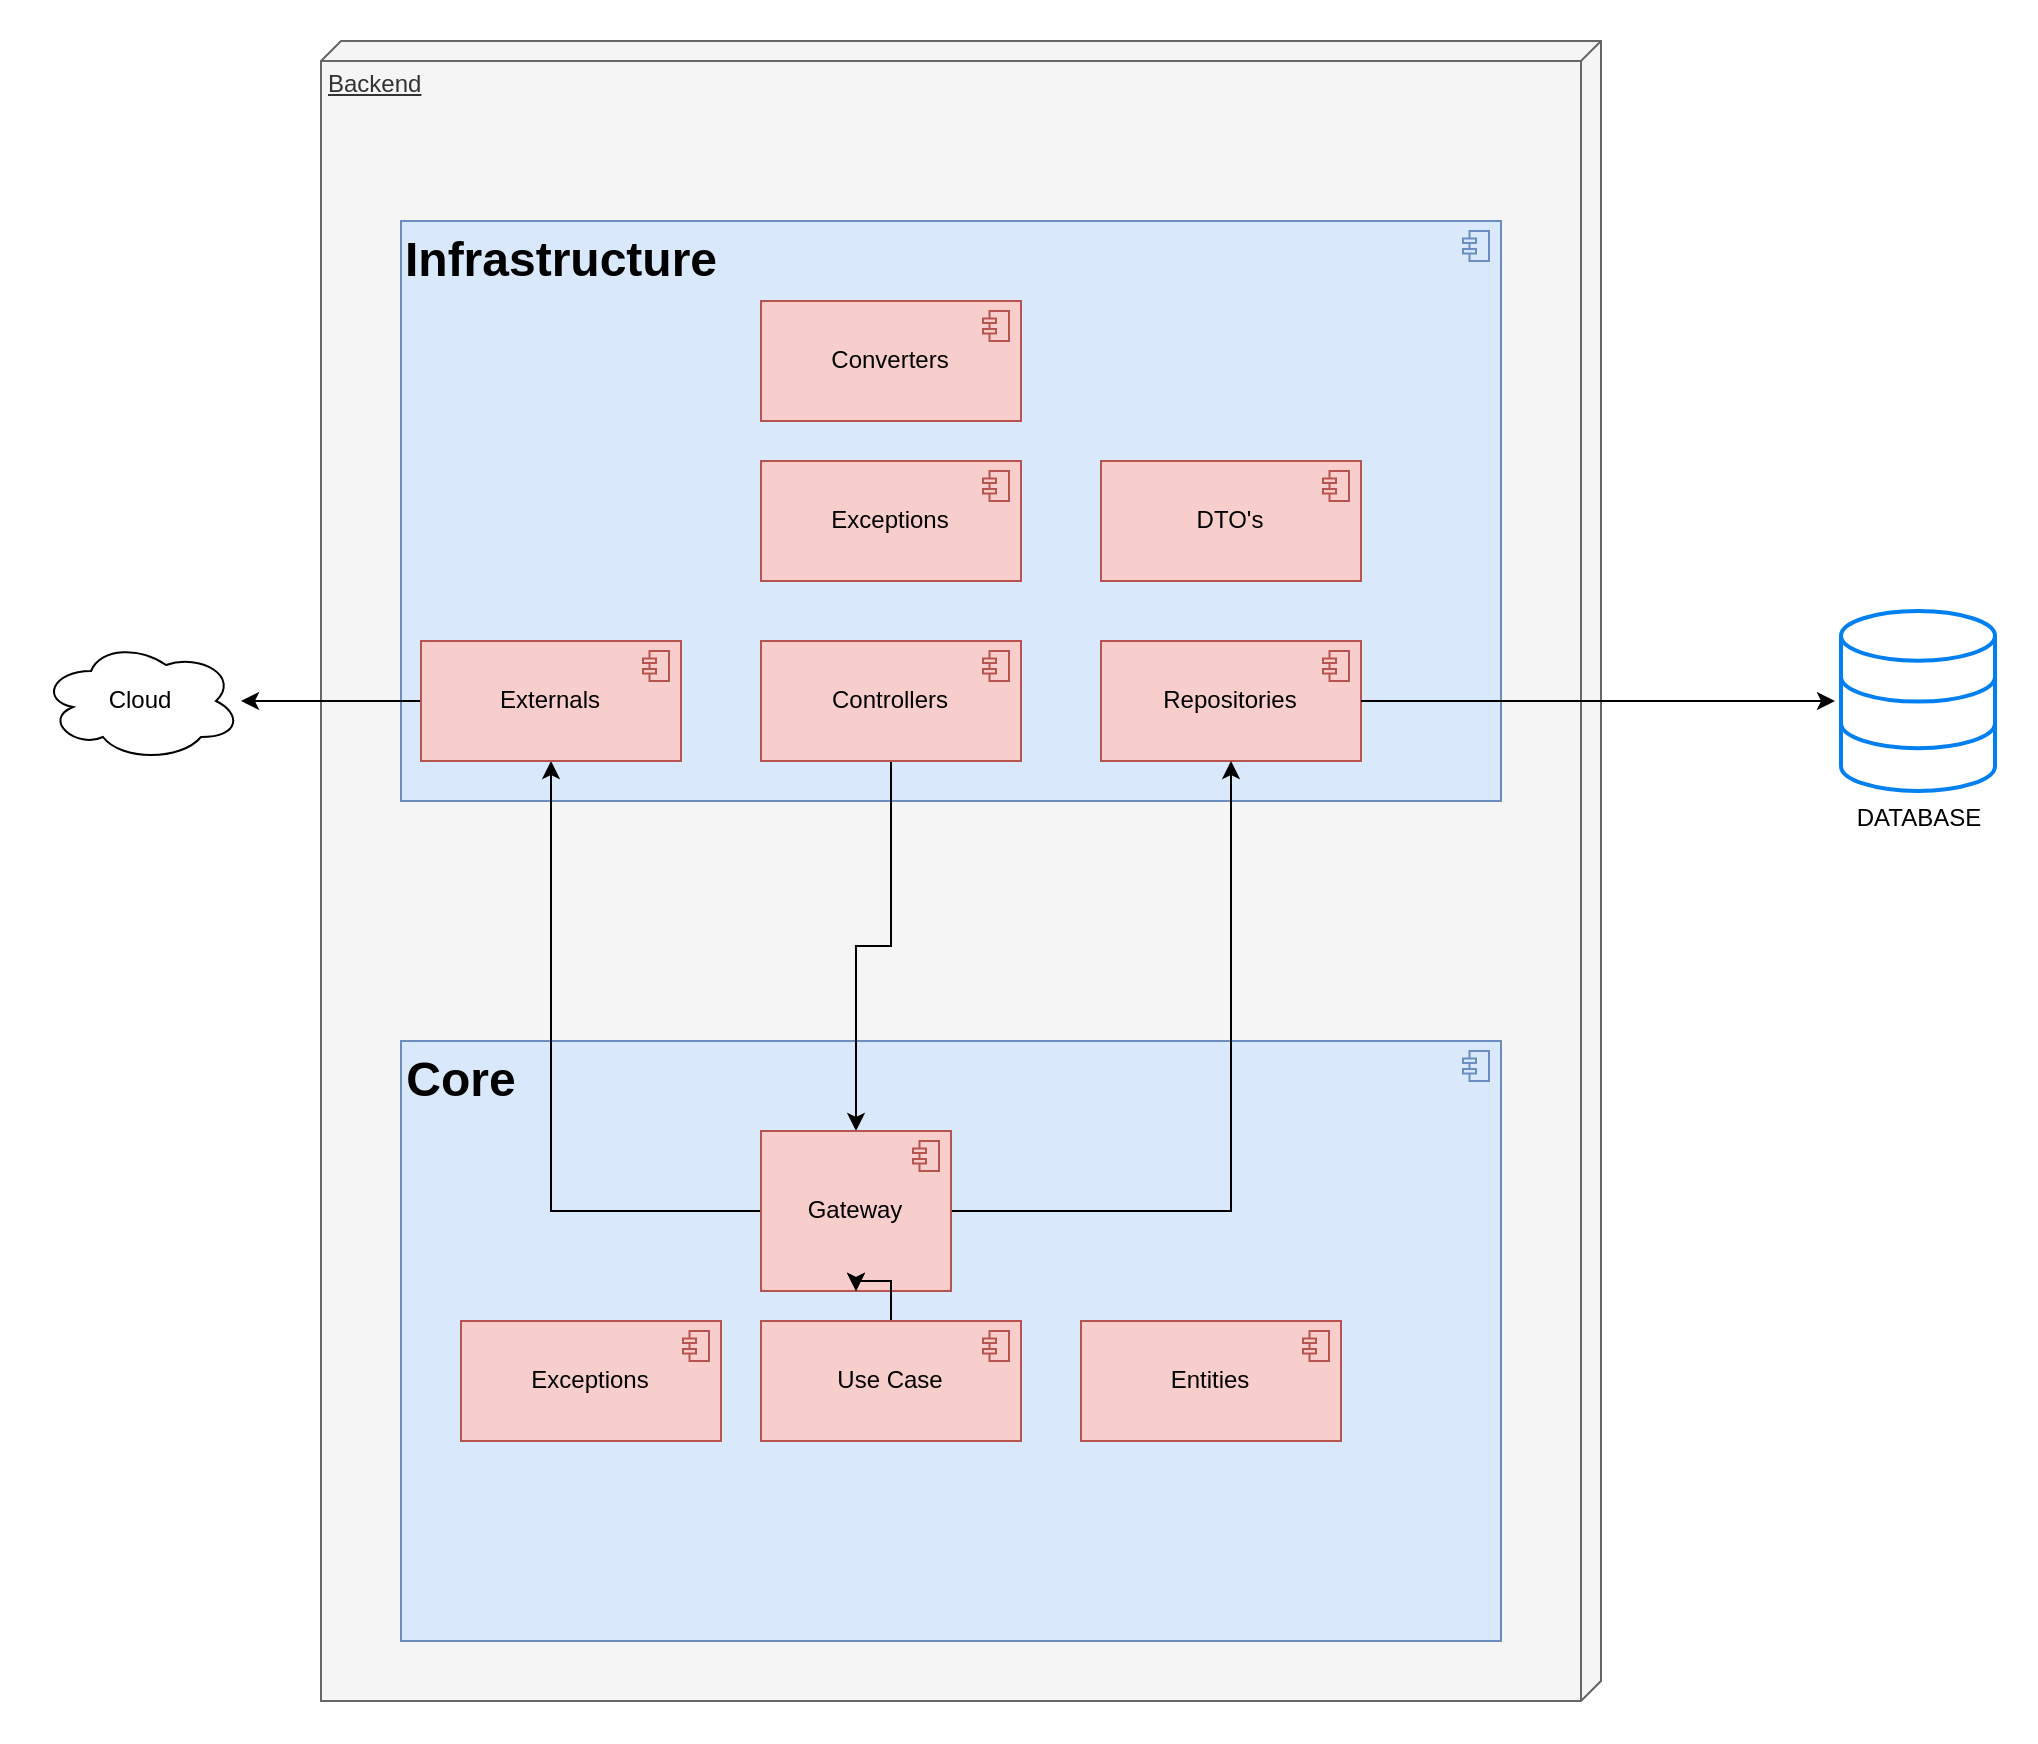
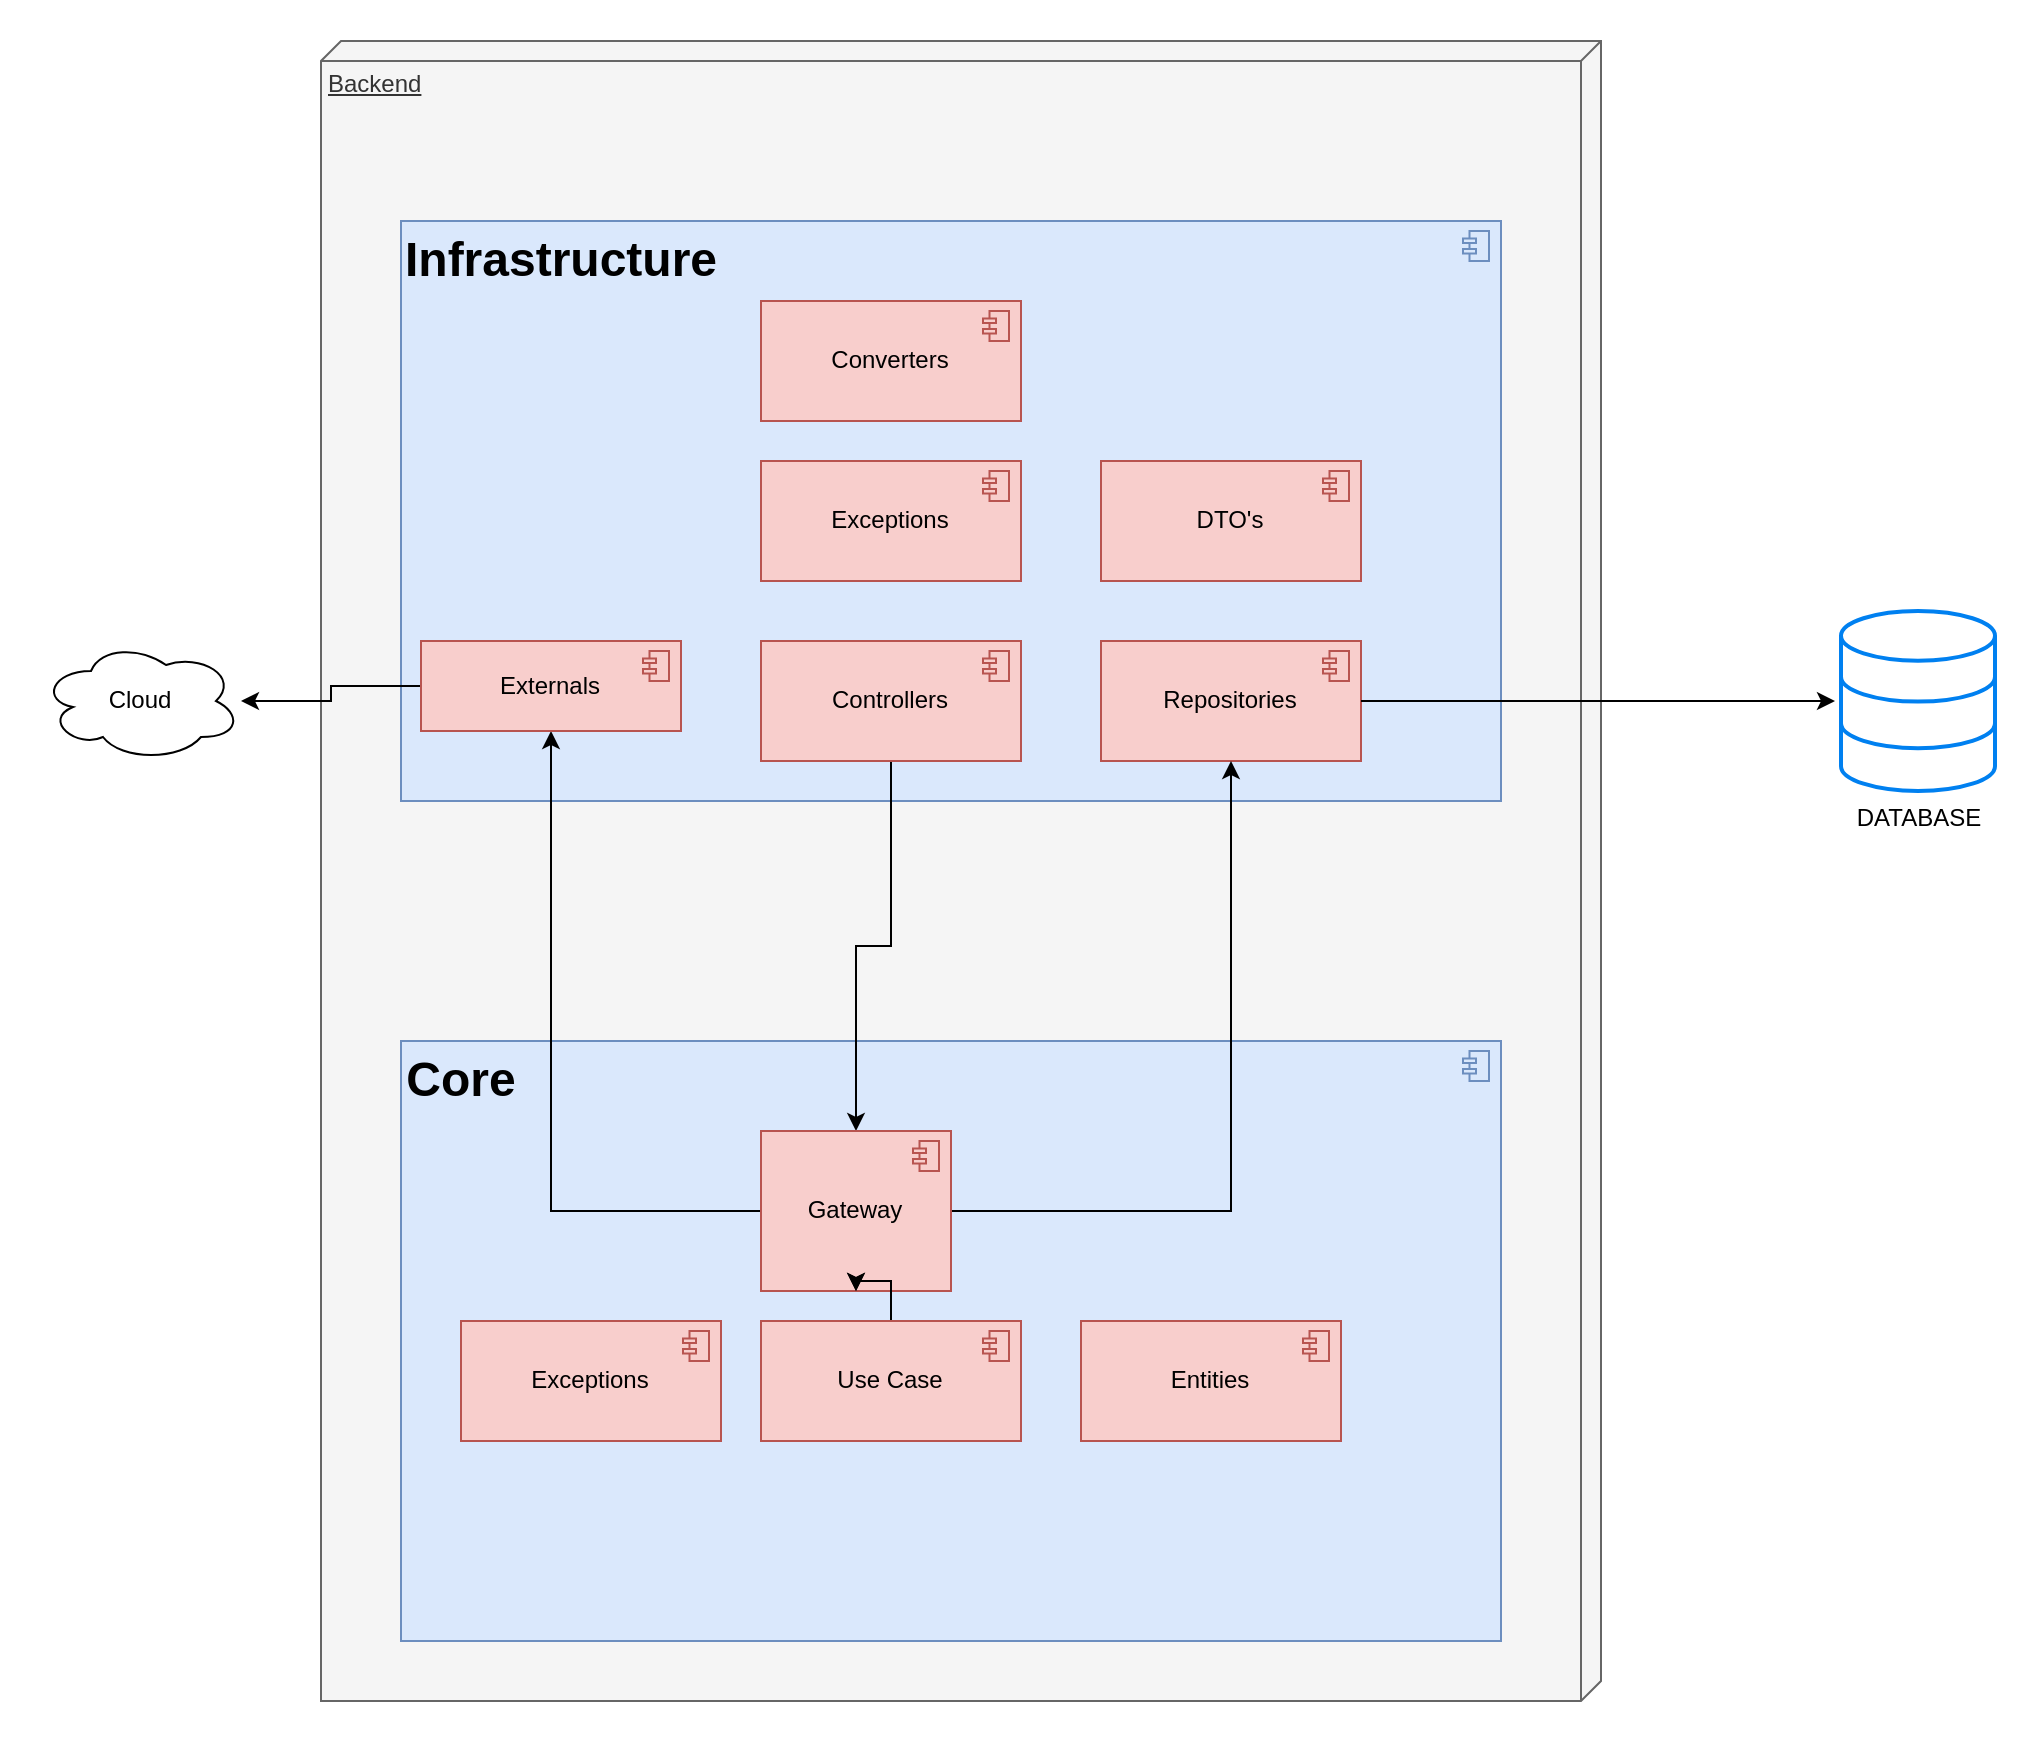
(551, 701) -> (551, 686)
